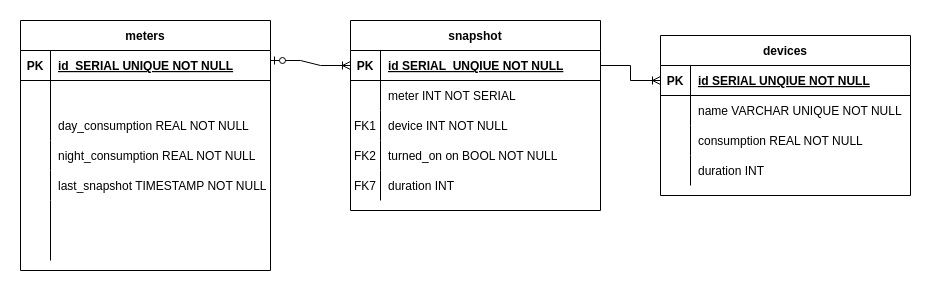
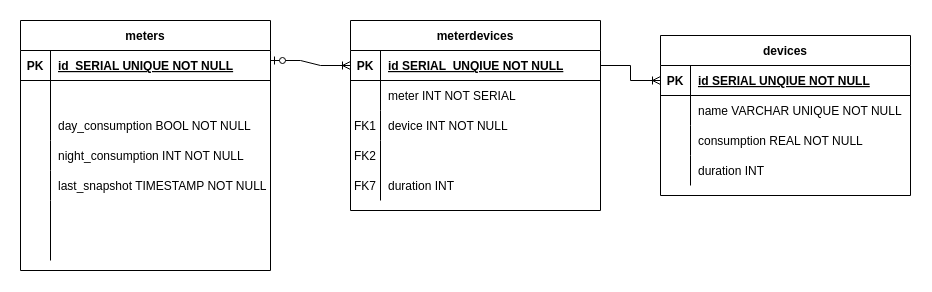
(475, 36) -> (475, 36)
(149, 126) -> (149, 126)
(154, 156) -> (151, 156)
(491, 156) -> none
